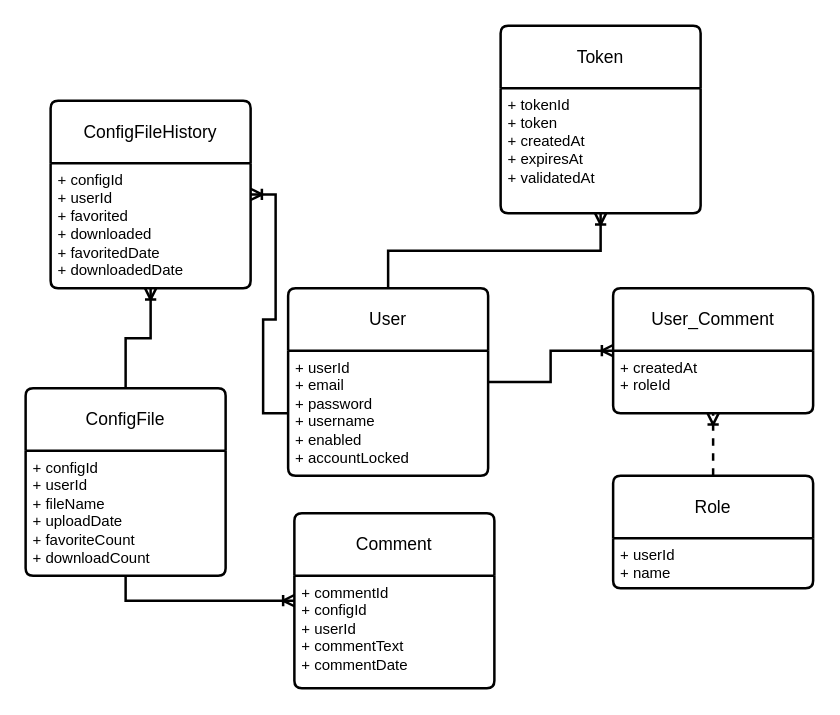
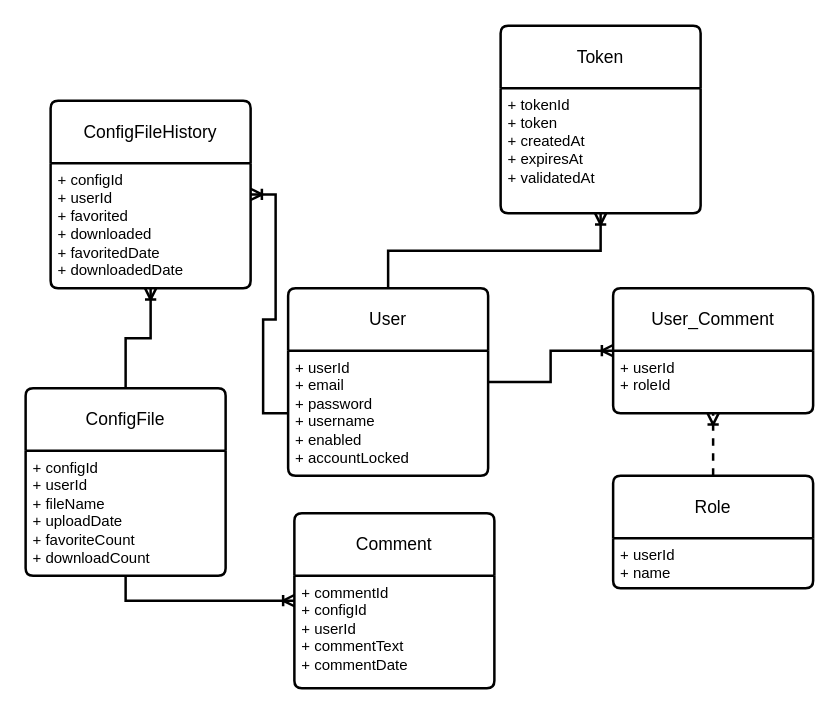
(665, 377) -> (652, 377)
